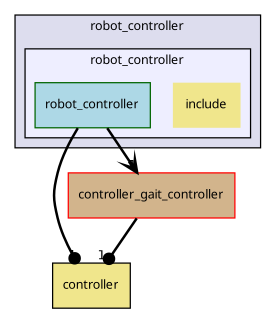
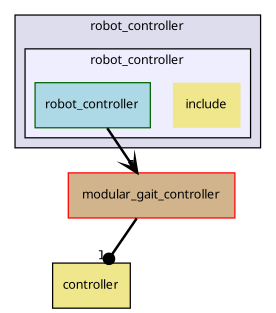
(54, 190) -> none
(152, 195) -> (152, 195)
